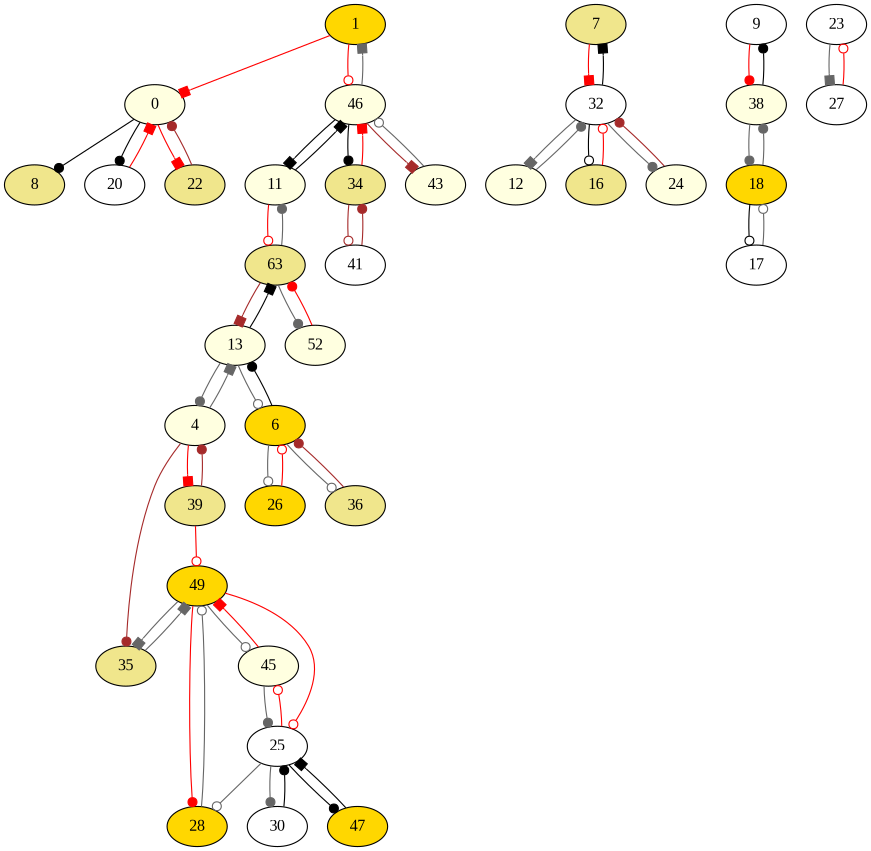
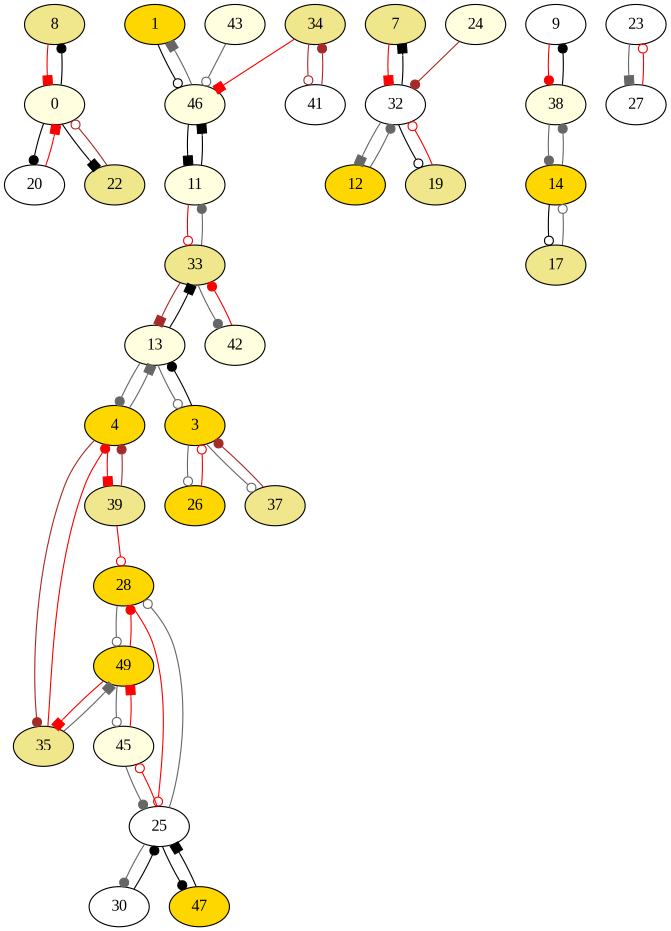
(348, 60) -> (166, 62)
(260, 63) -> (47, 59)
(348, 140) -> none
(166, 141) -> (75, 142)
(386, 143) -> none
(628, 144) -> none
(184, 147) -> (93, 146)
(516, 185) -> (355, 185)
(596, 185) -> (436, 185)
(756, 185) -> (556, 185)
(275, 265) -> (195, 265)
(756, 265) -> (556, 265)
(315, 345) -> (235, 345)
(195, 426) -> (115, 426)
(275, 426) -> (195, 426)
(355, 506) -> (275, 506)
(196, 541) -> (119, 541)
none -> (60, 586)
(160, 620) -> (83, 700)
(302, 637) -> (162, 698)
